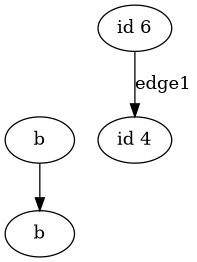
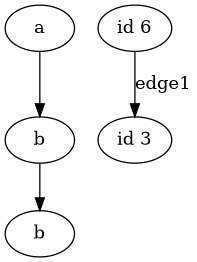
none -> (40, 28)
(135, 140) -> (135, 140)
